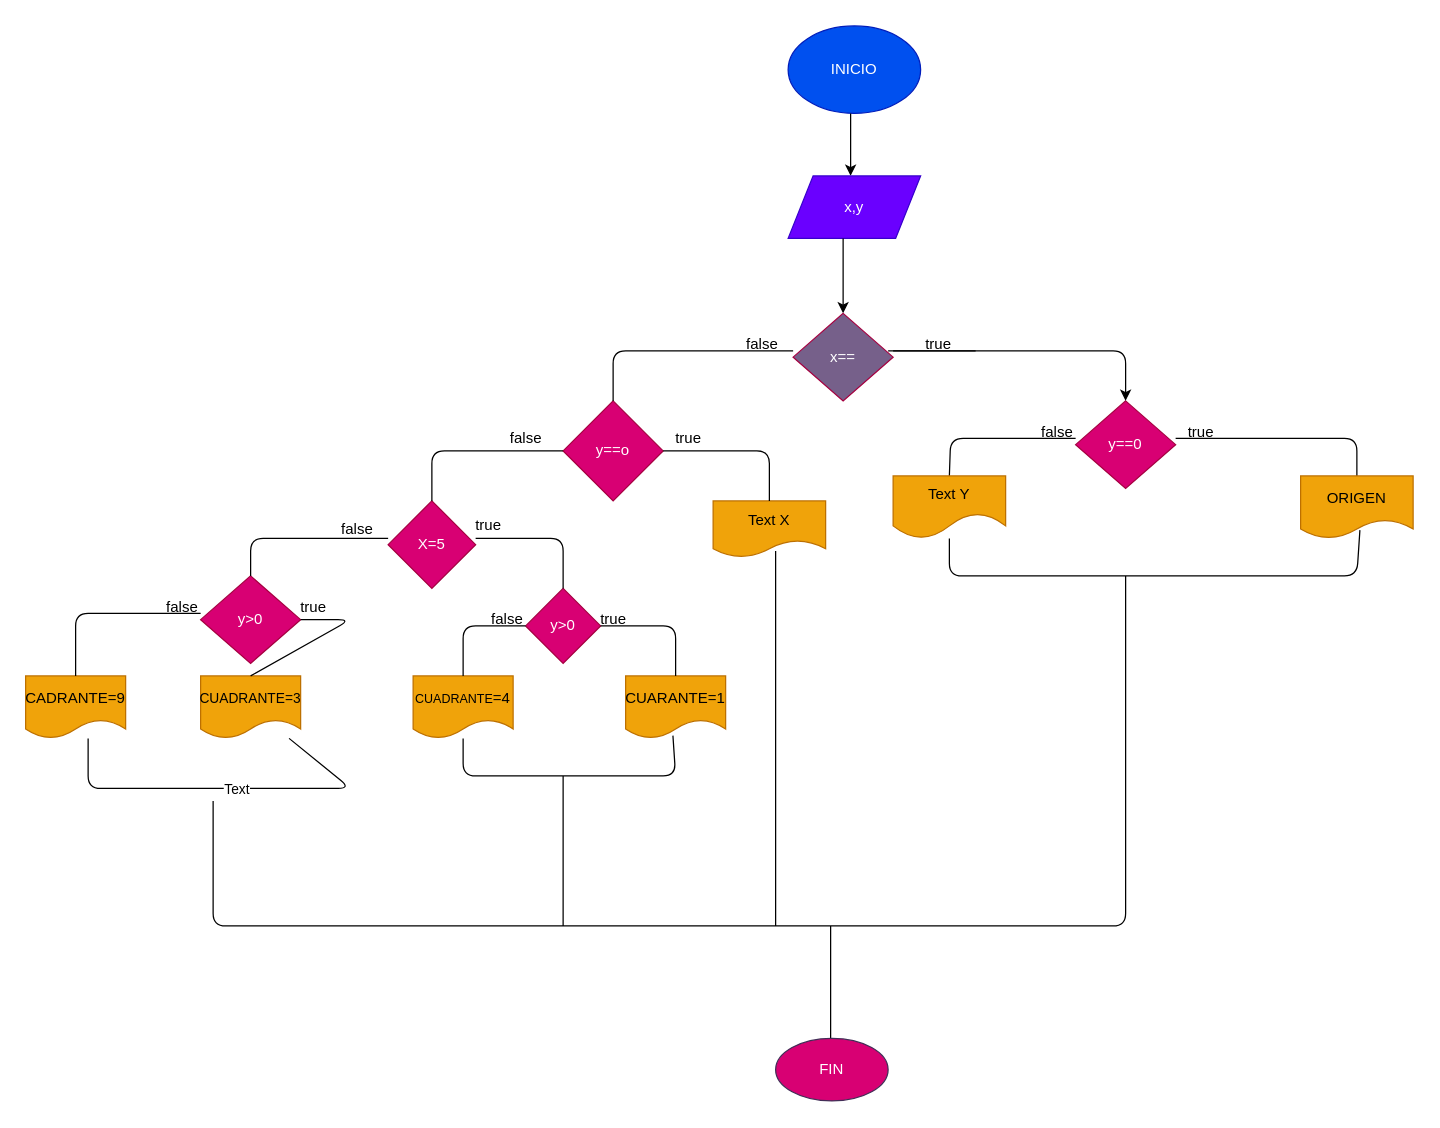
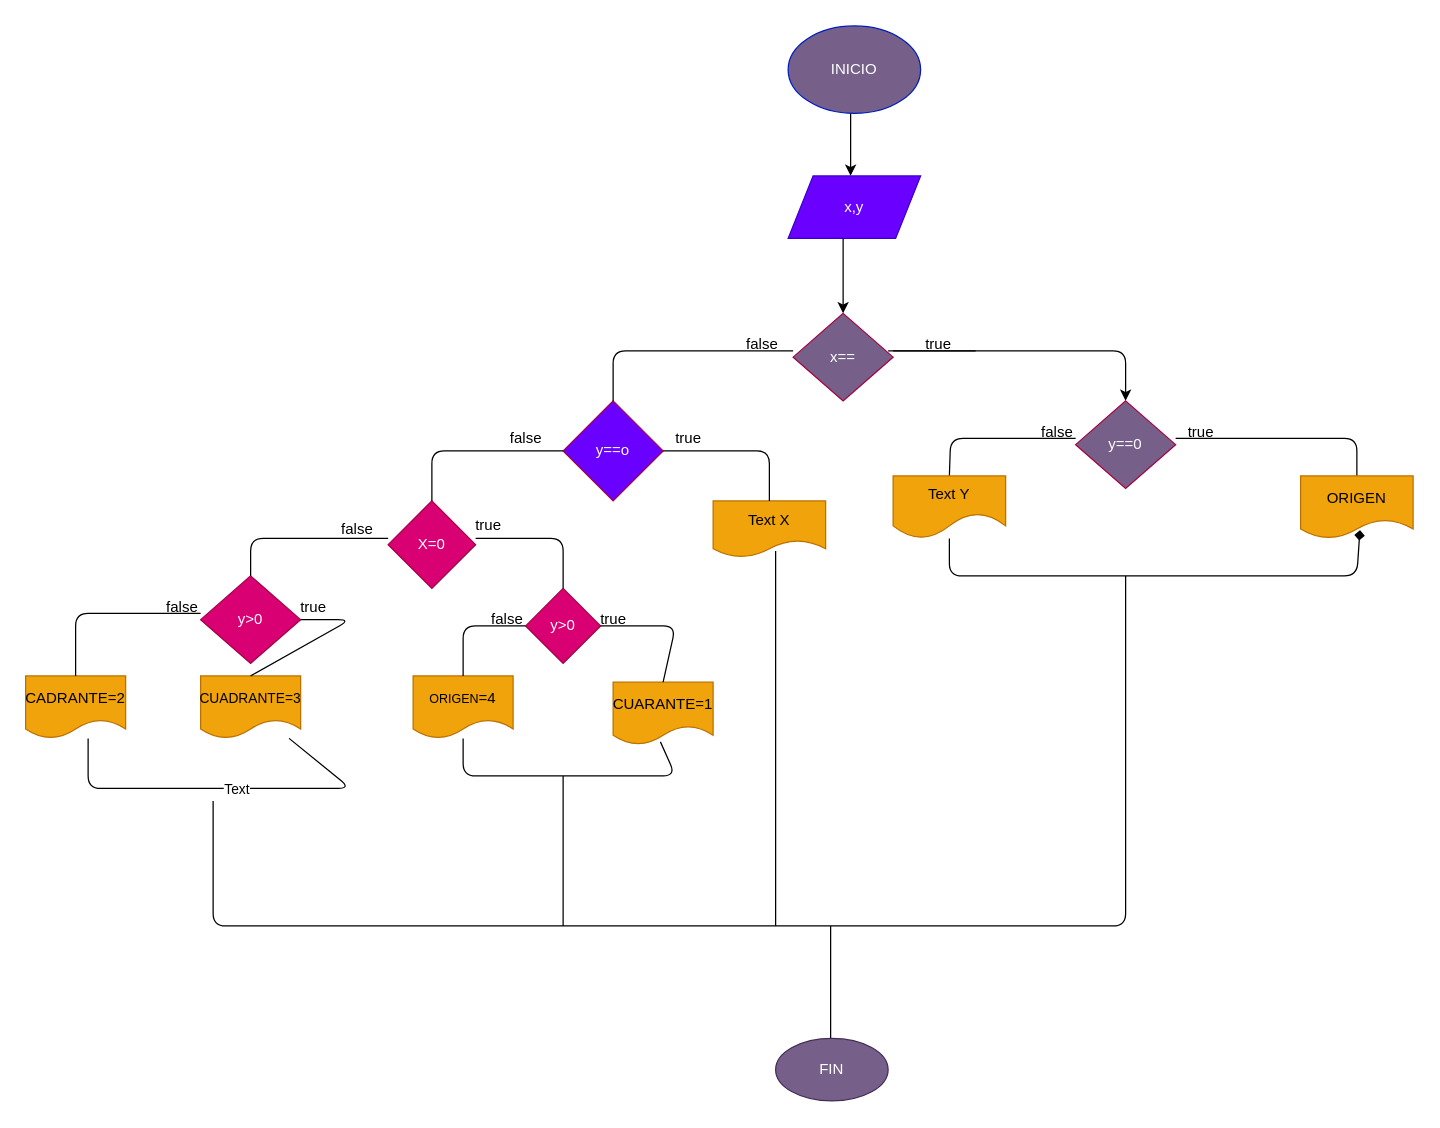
(854, 69) -> (854, 69)
(1126, 444) -> (1126, 444)
(613, 451) -> (613, 451)
(1360, 535) -> (1359, 539)
(432, 544) -> (432, 544)
(76, 698) -> (76, 698)
(463, 698) -> (463, 698)
(676, 707) -> (663, 713)
(832, 1069) -> (832, 1069)
